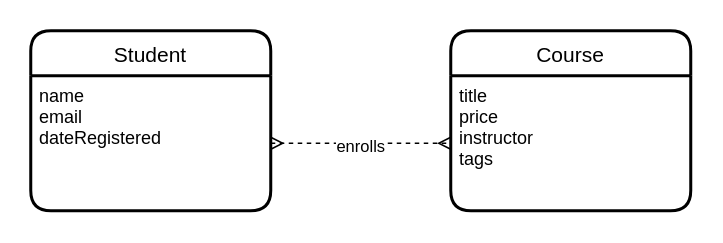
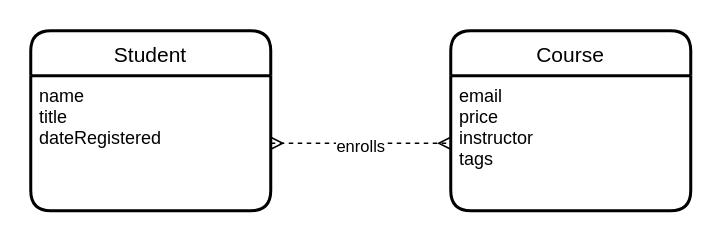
(59, 96) -> (59, 96)
(480, 96) -> (480, 96)
